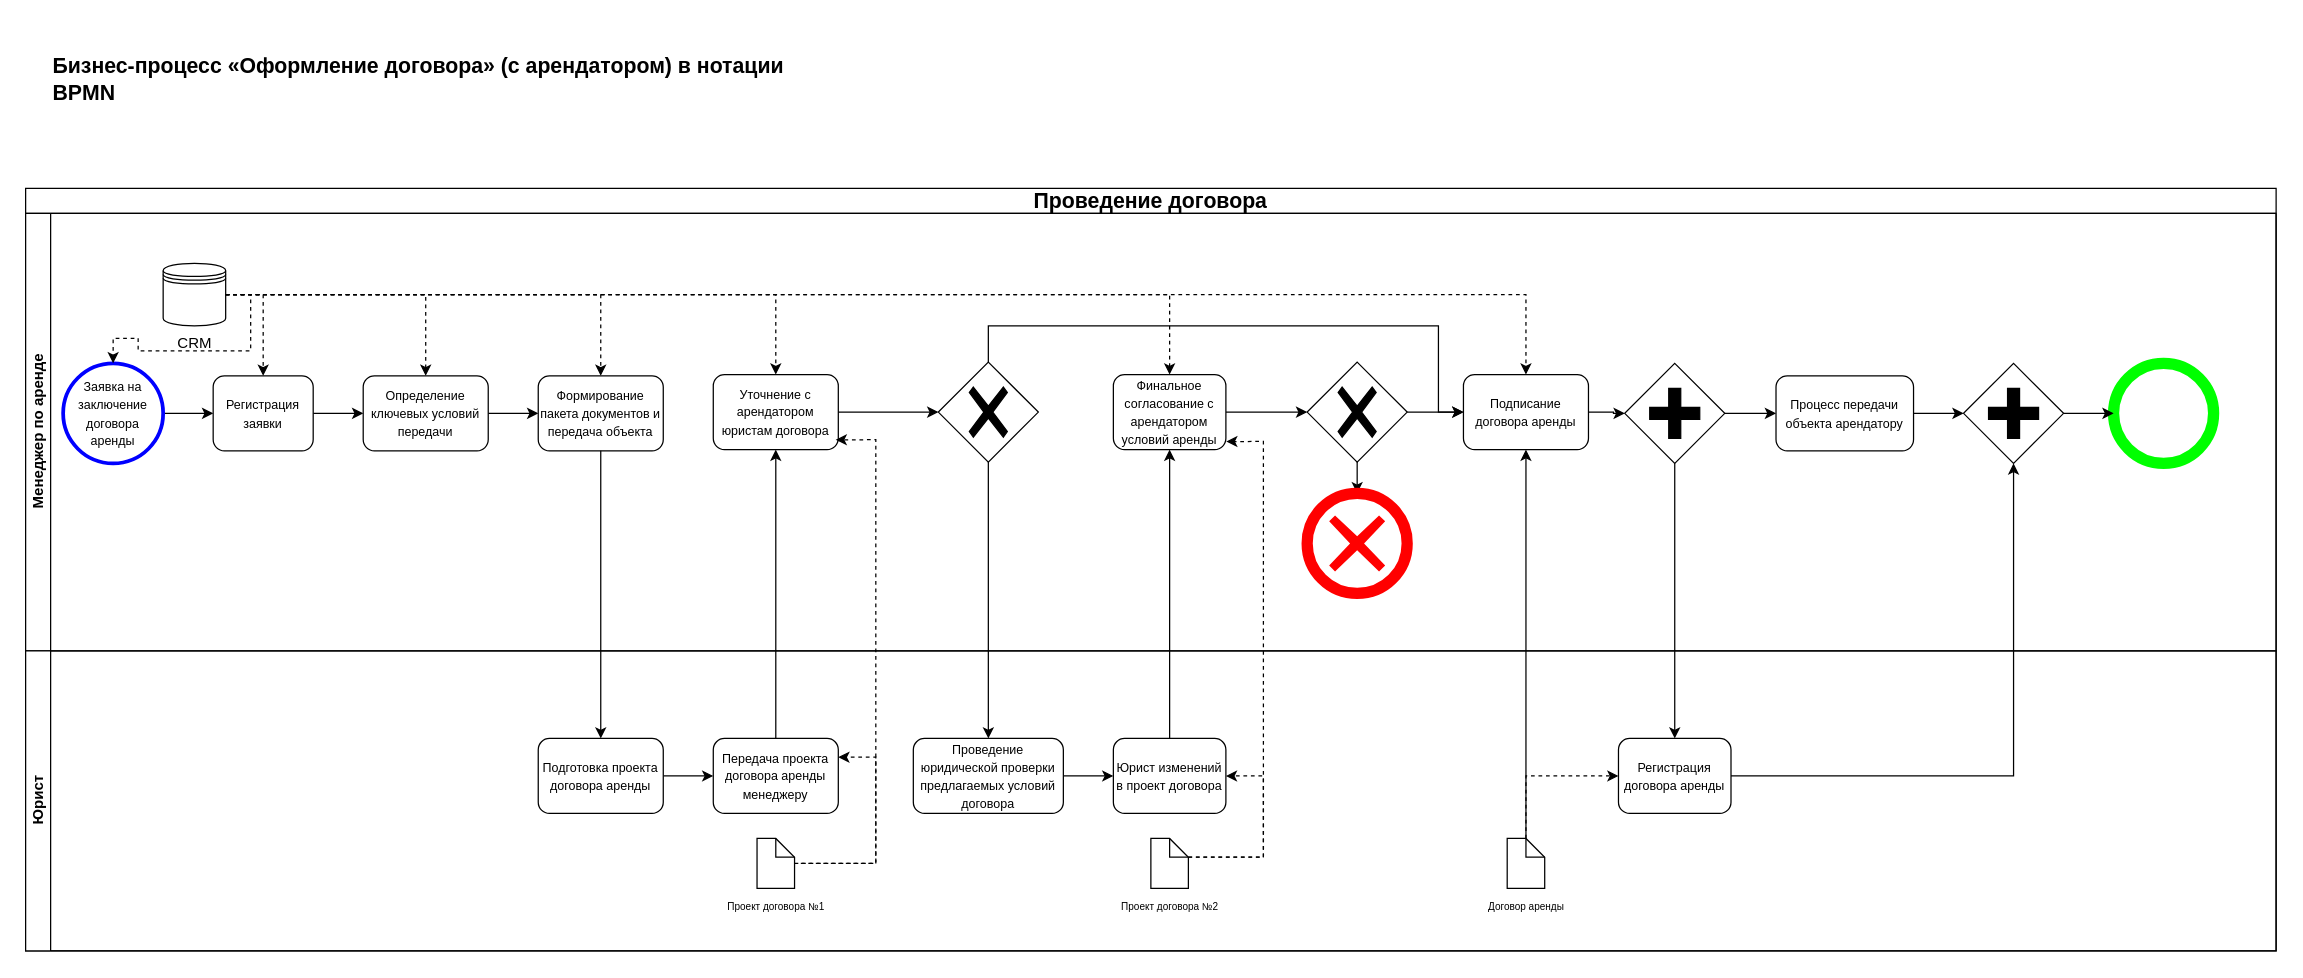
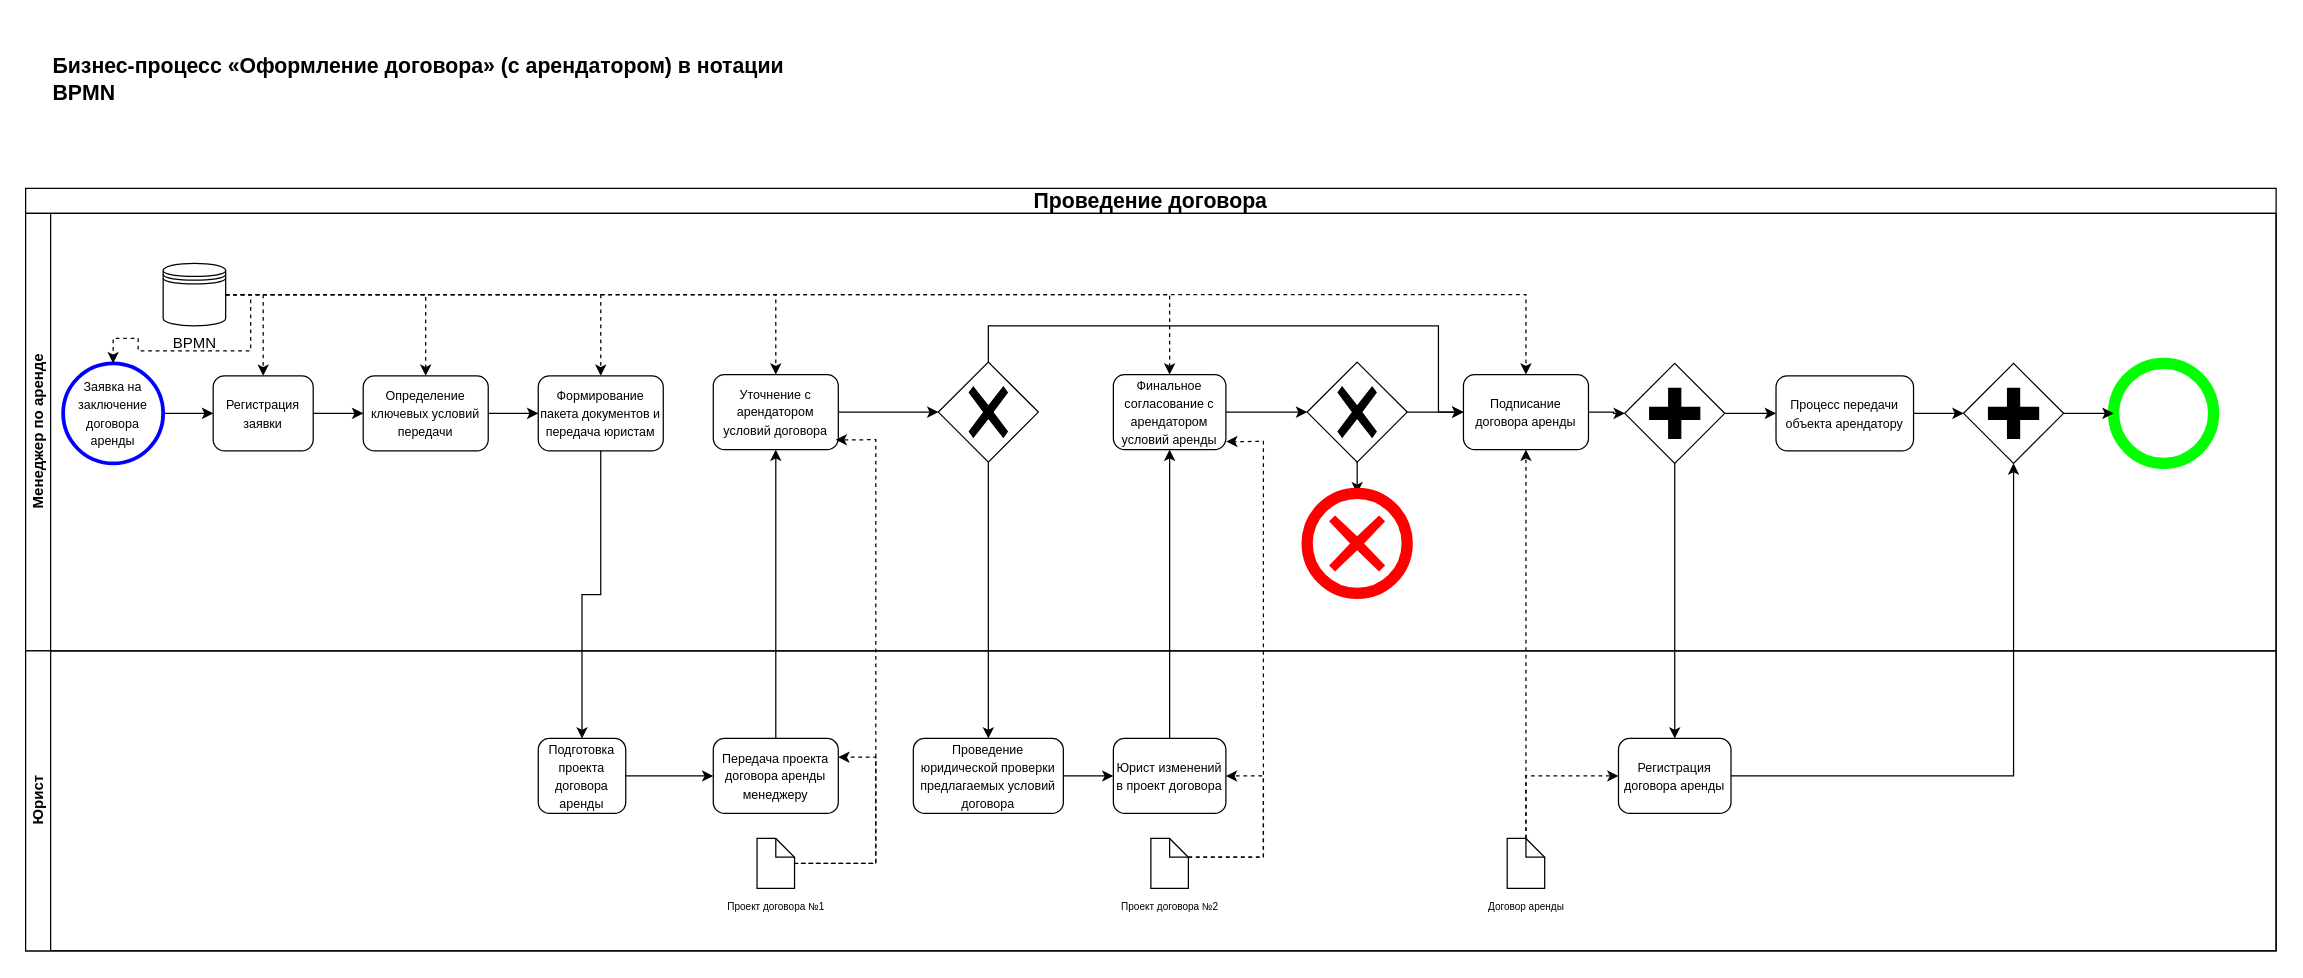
(195, 343) -> (195, 343)
(776, 412) -> (776, 412)
(601, 413) -> (601, 413)
(1526, 618) -> (1526, 618)
(601, 776) -> (582, 776)
